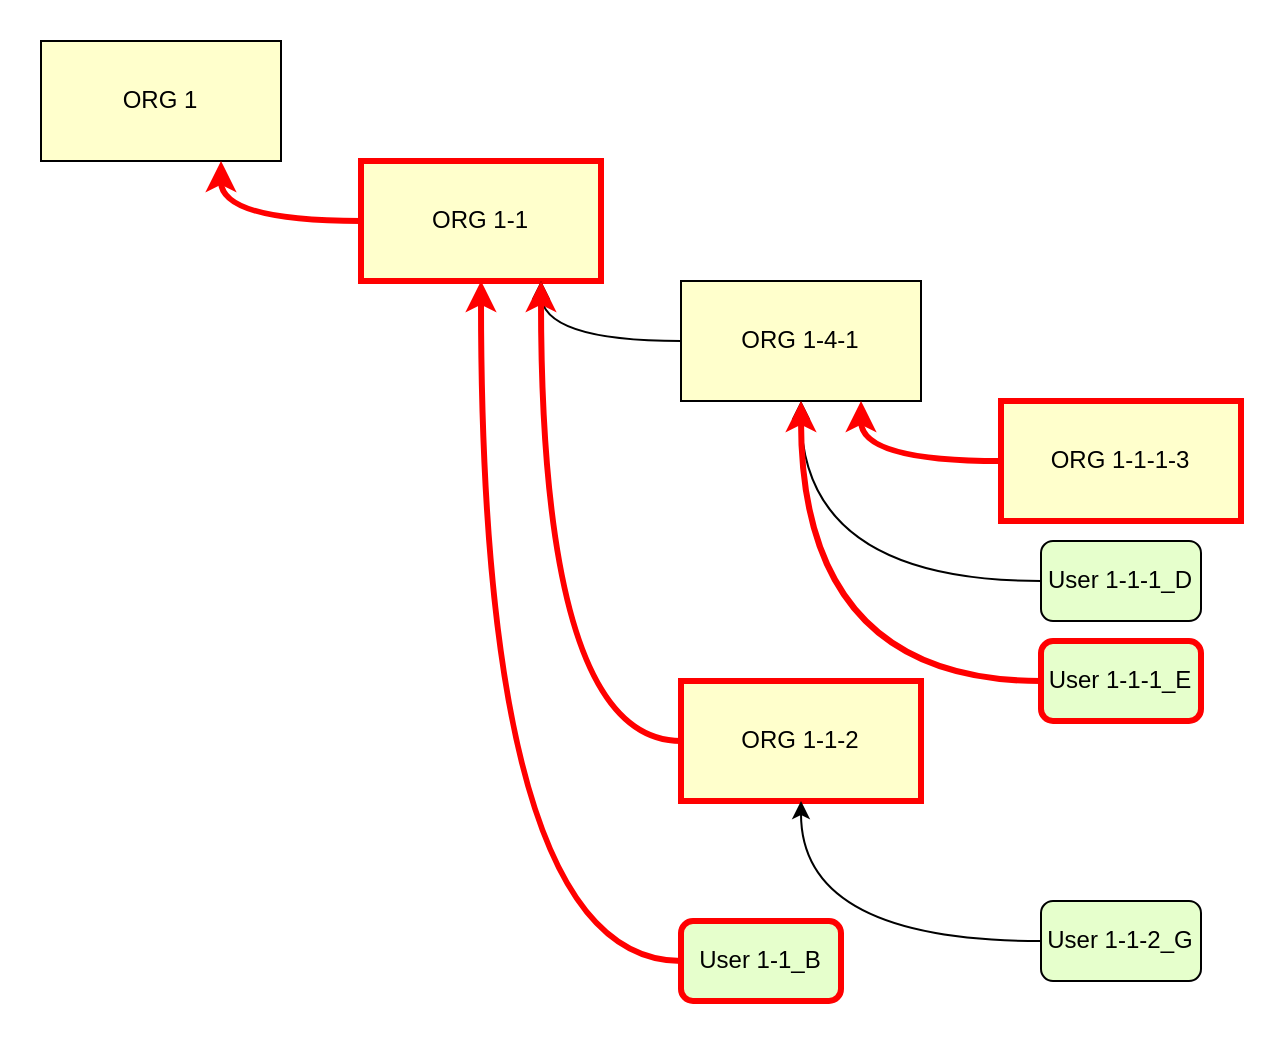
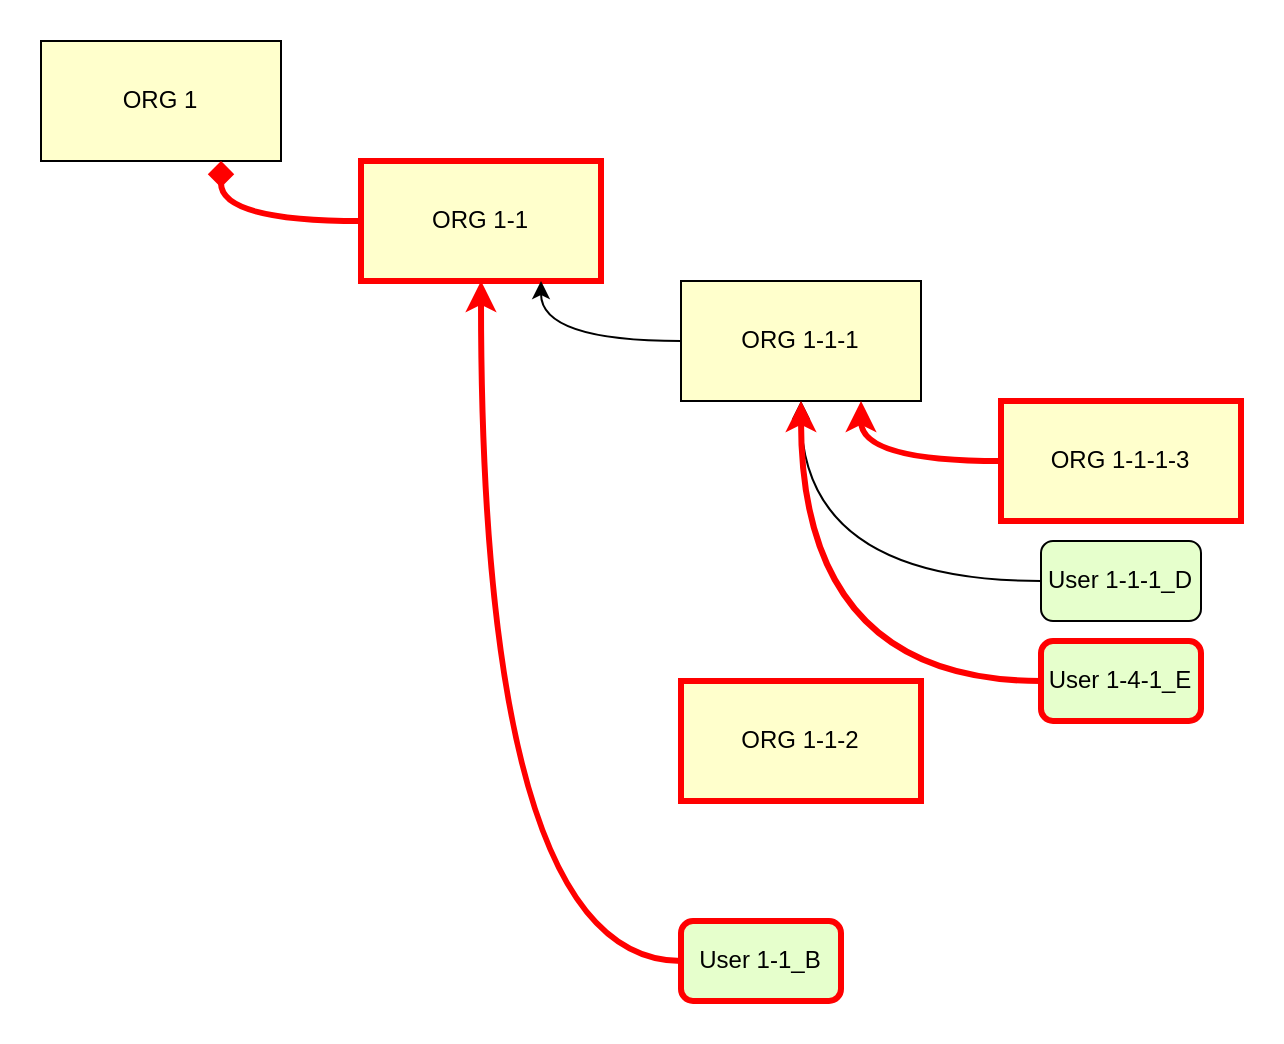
(243, 207) -> (243, 207)
(801, 341) -> (801, 341)
(558, 550) -> none
(1121, 681) -> (1121, 681)
(892, 922) -> none
(1121, 941) -> none
